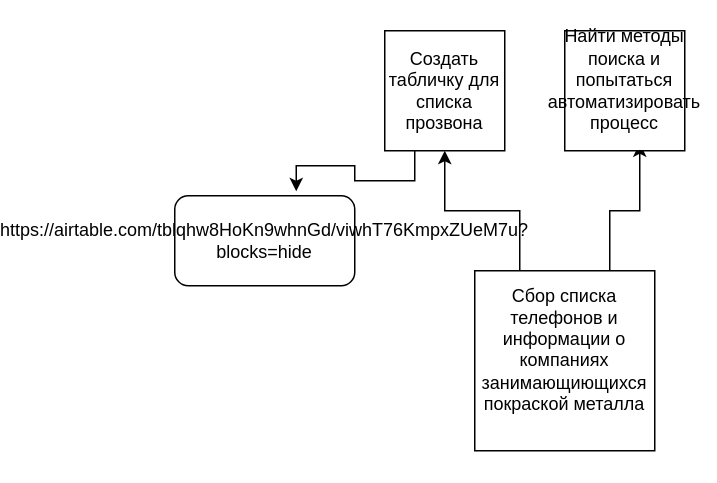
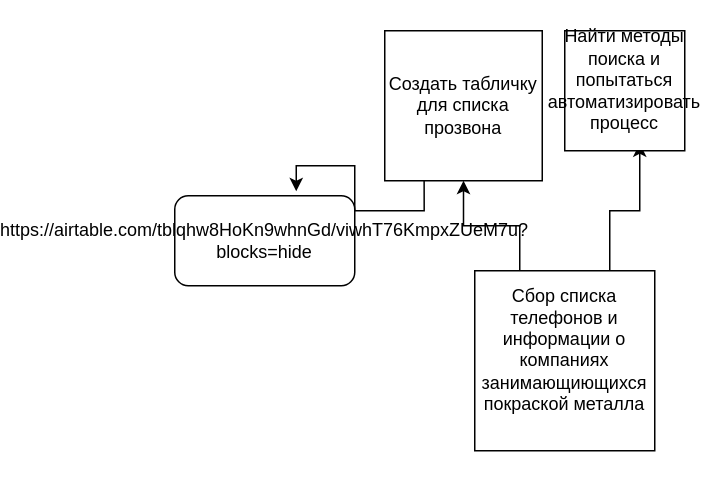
(445, 91) -> (464, 106)
